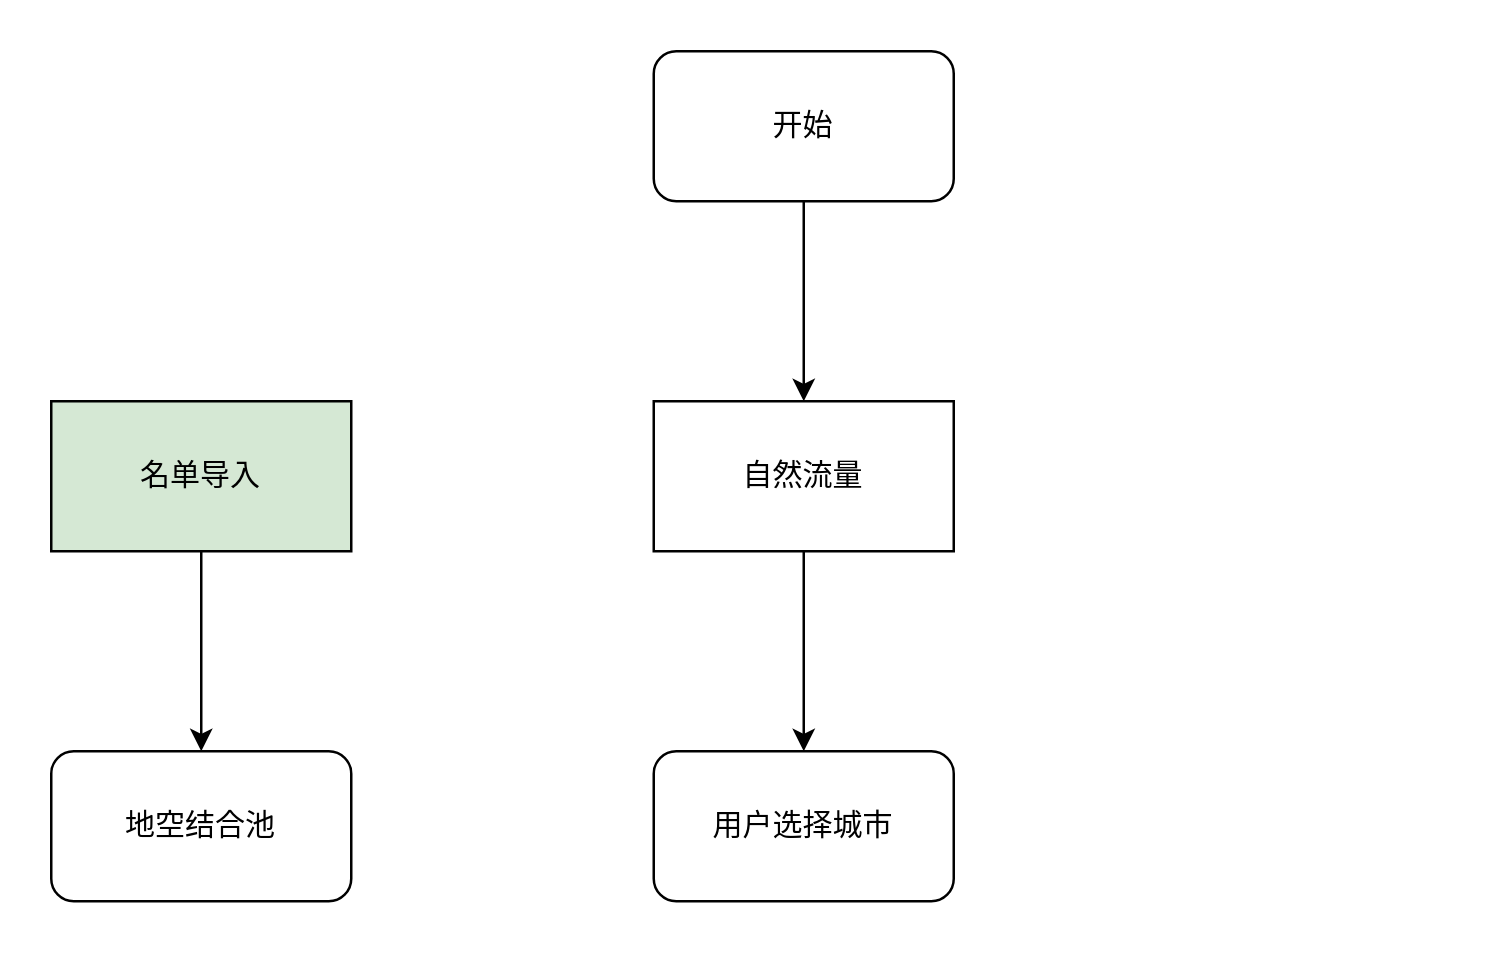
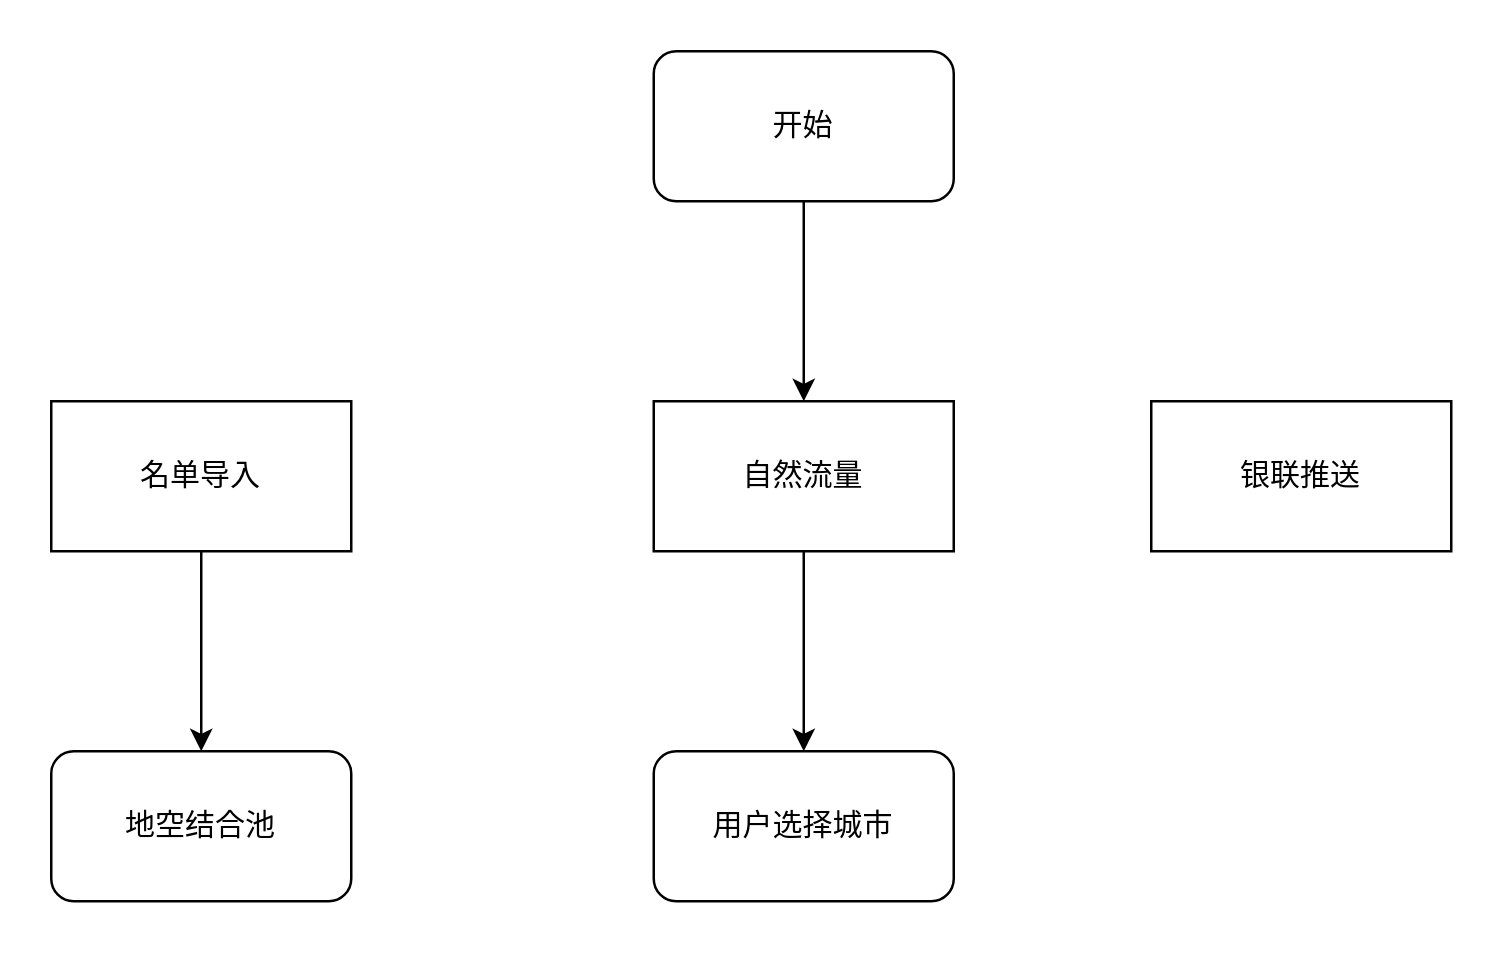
(201, 476) -> (201, 476)
none -> (1301, 476)
